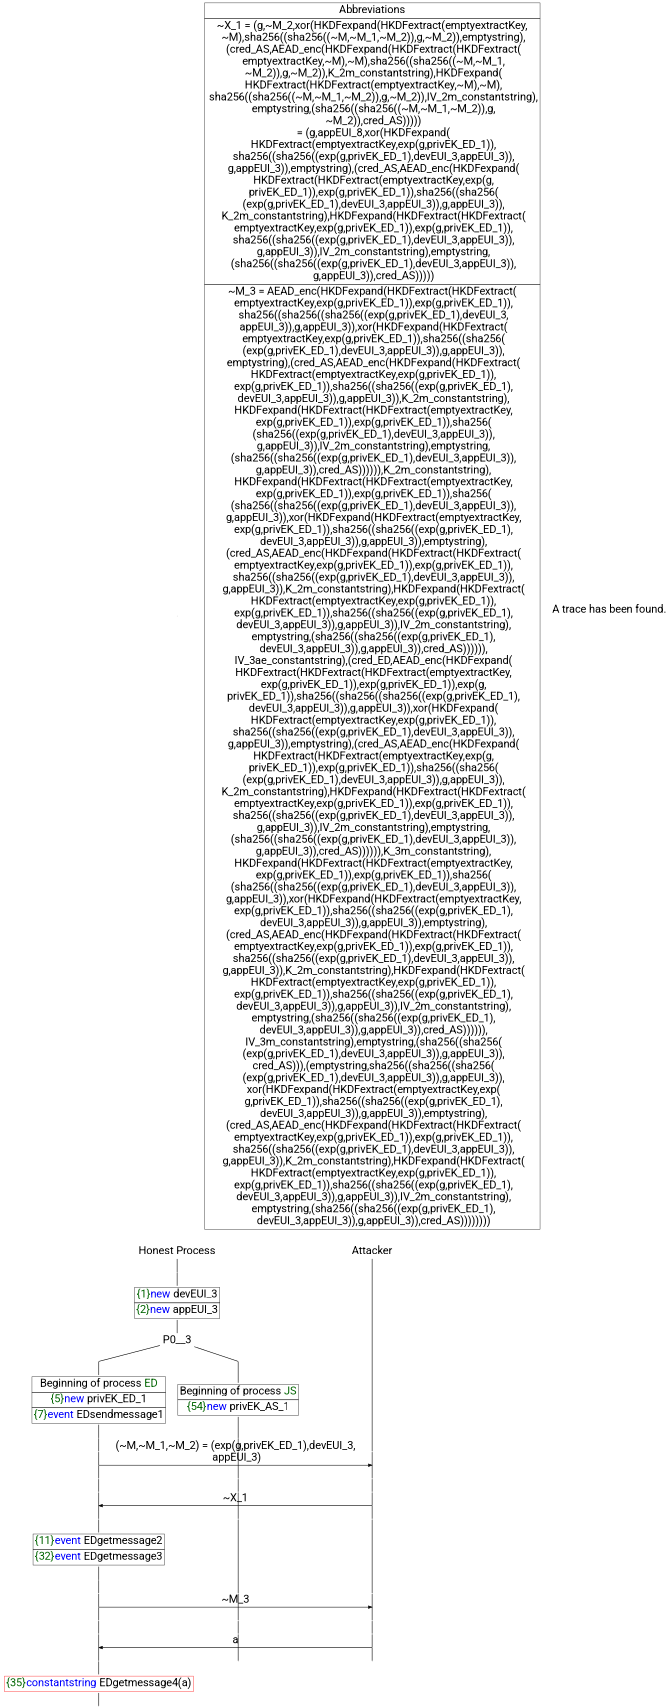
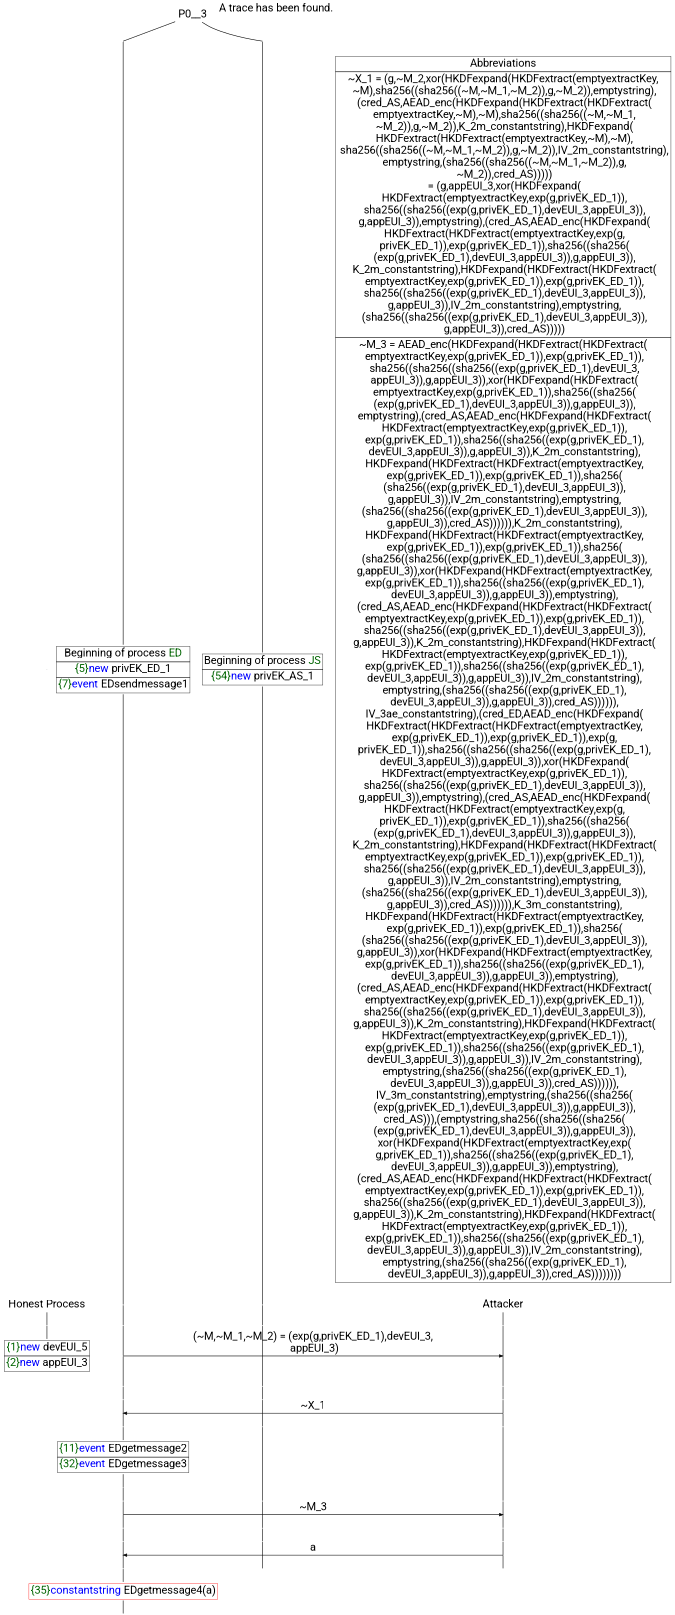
(372, 133) -> (503, 186)
(195, 1294) -> (65, 1347)
(177, 1327) -> none
